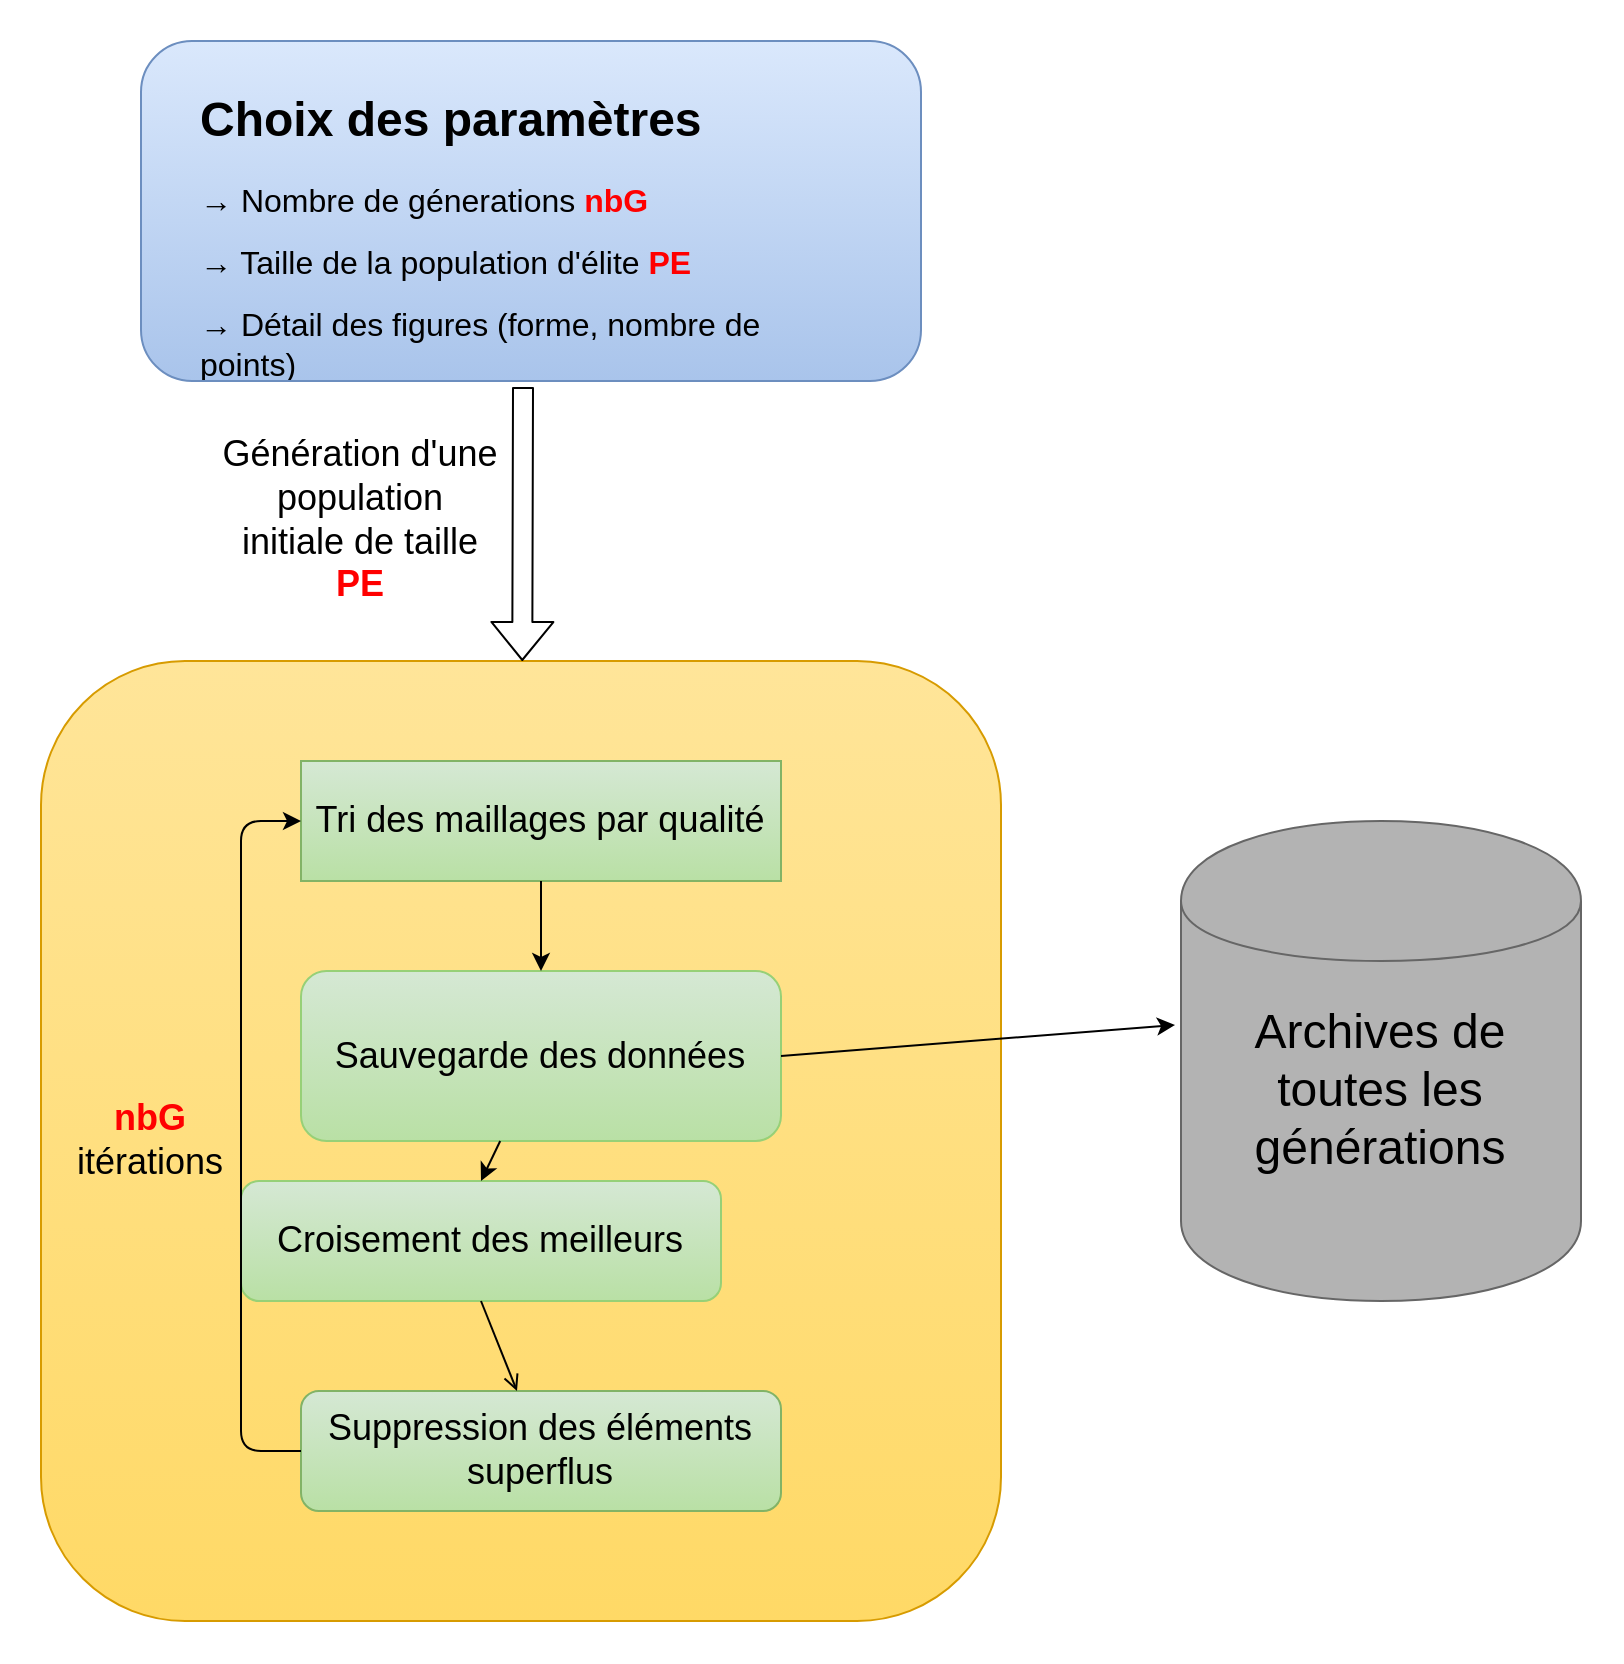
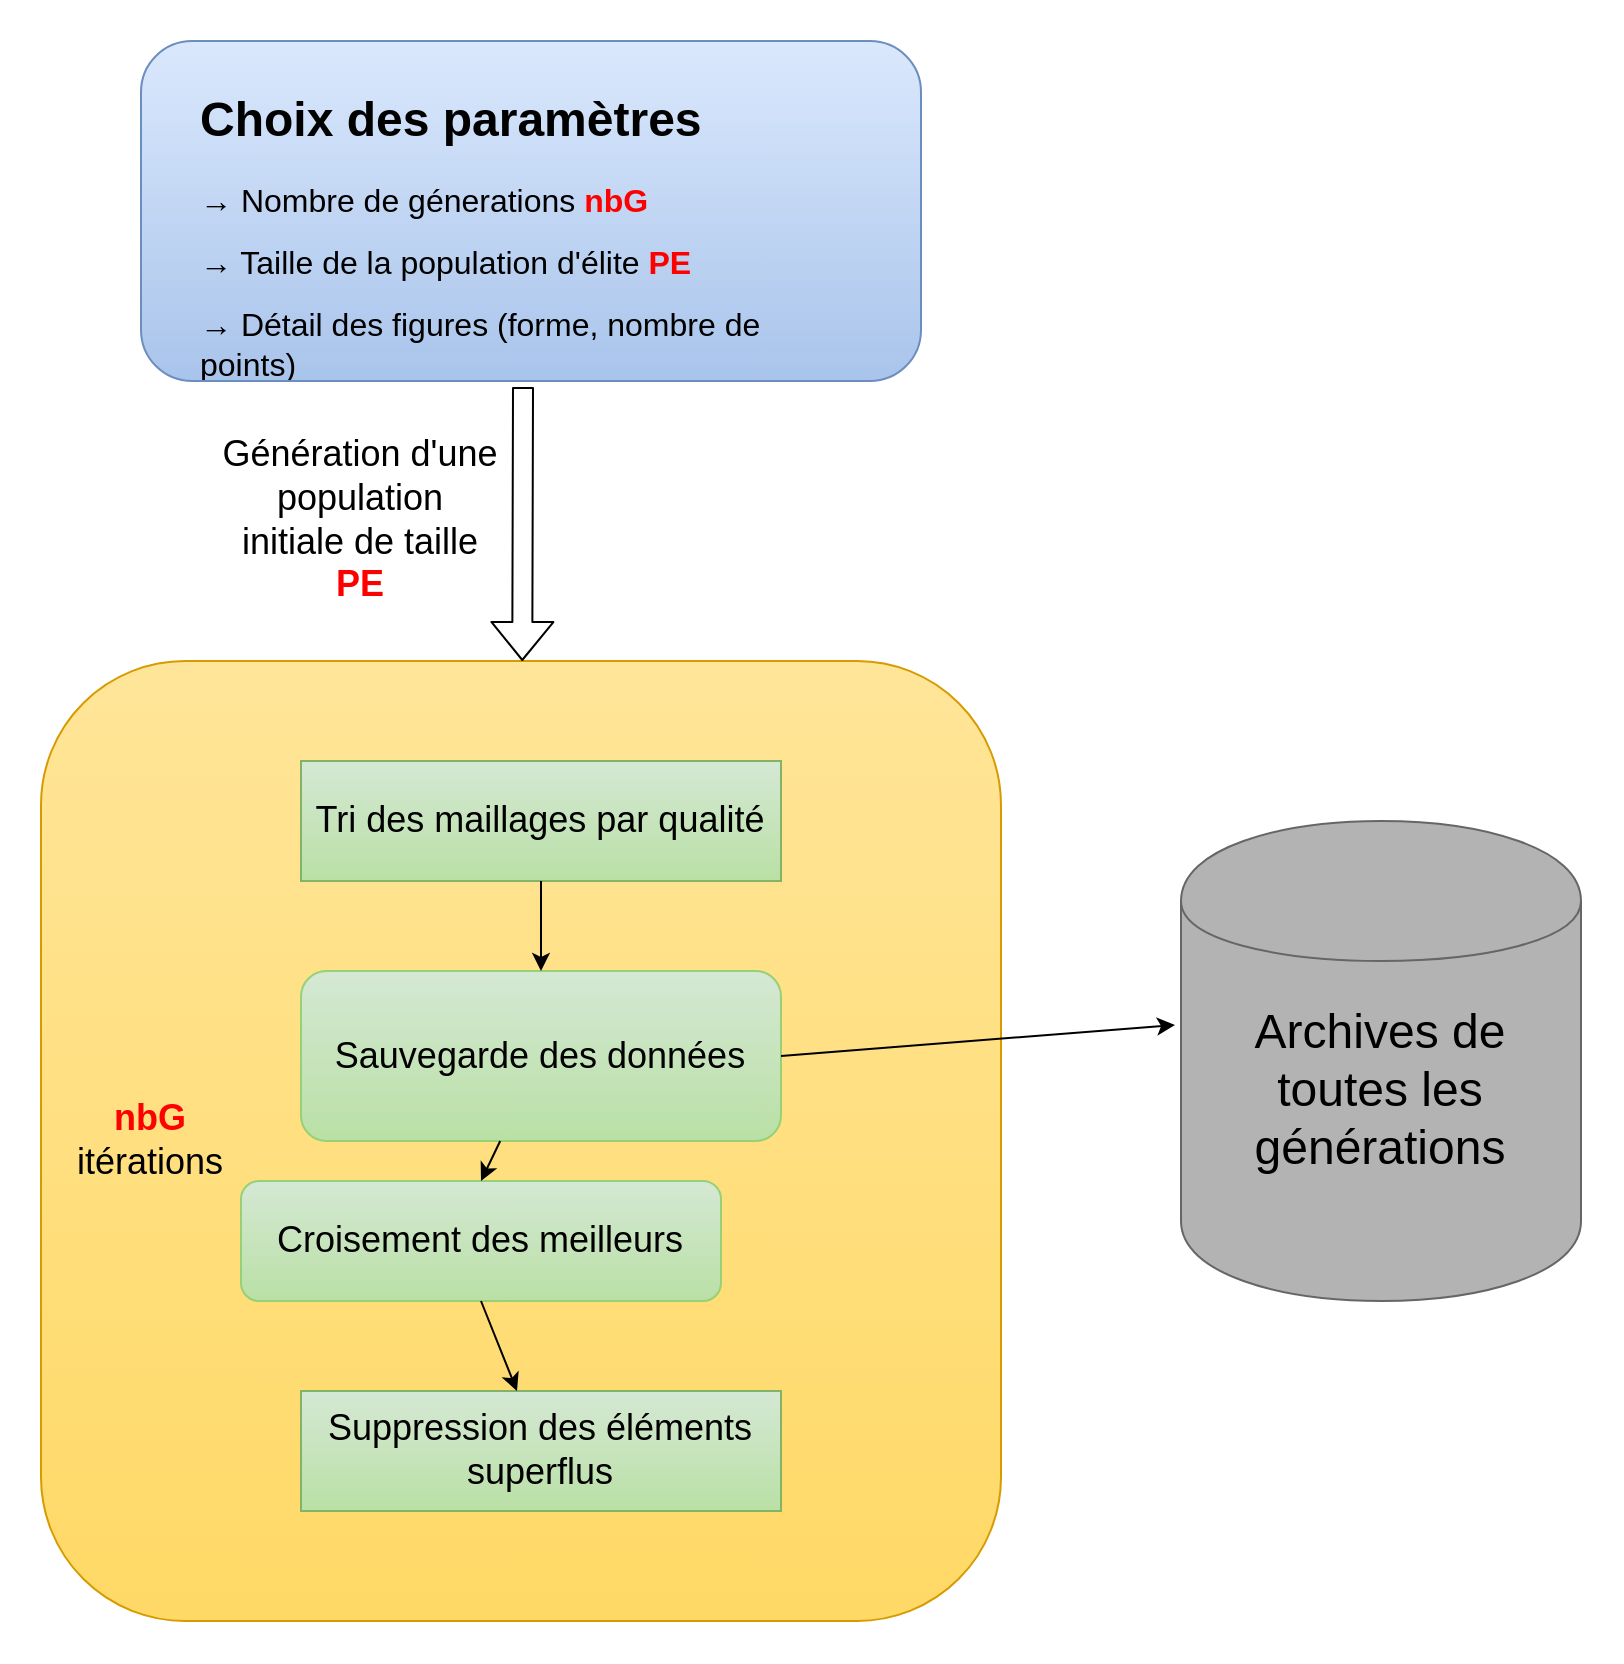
(241, 1143) -> none
(513, 1380) -> (512, 1377)
(541, 1451) -> (541, 1451)
